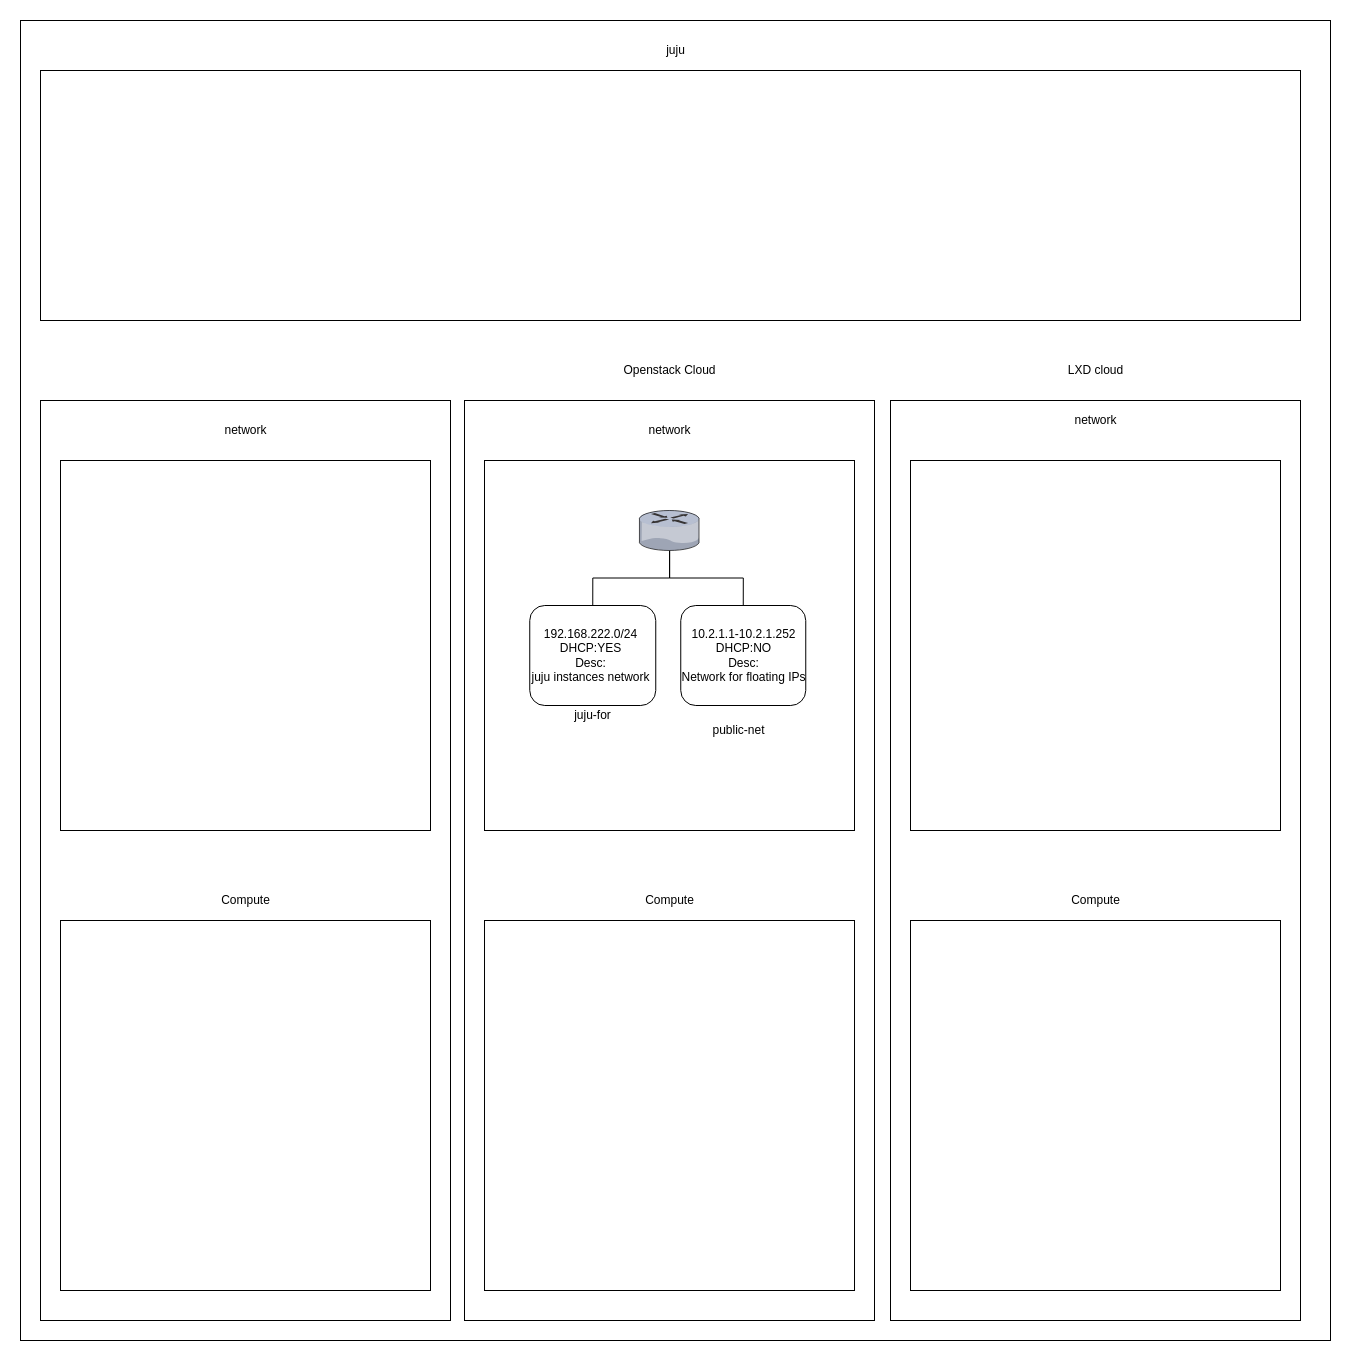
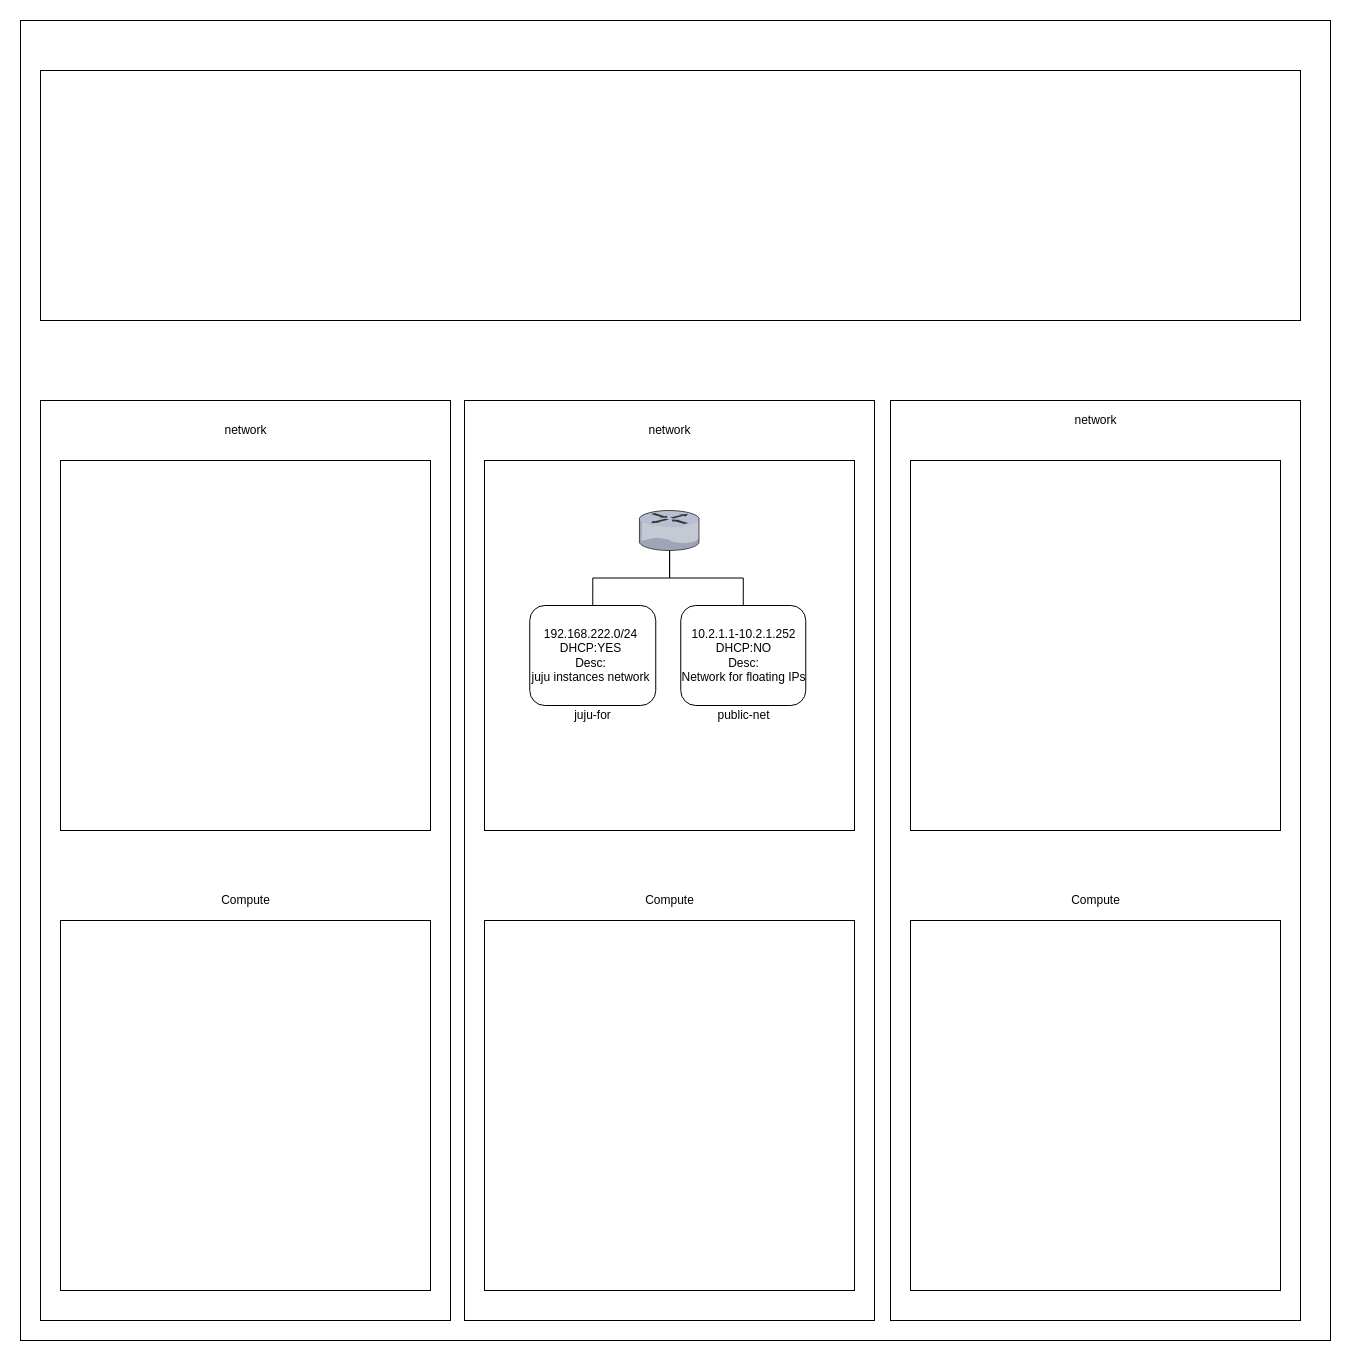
(676, 51) -> none
(670, 371) -> none
(1096, 371) -> none
(738, 731) -> (743, 716)
